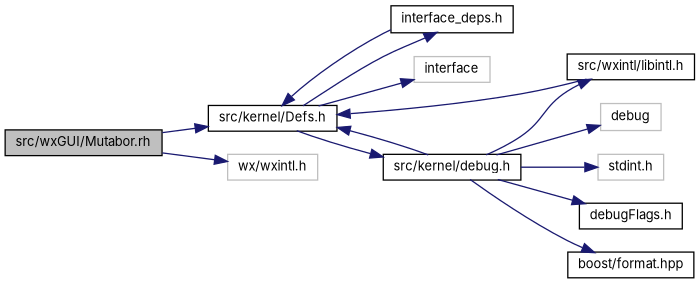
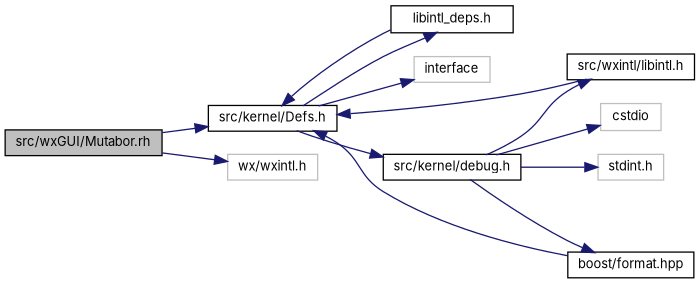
(452, 19) -> (452, 19)
(631, 117) -> (631, 117)
(389, 142) -> (435, 217)
(631, 216) -> none
